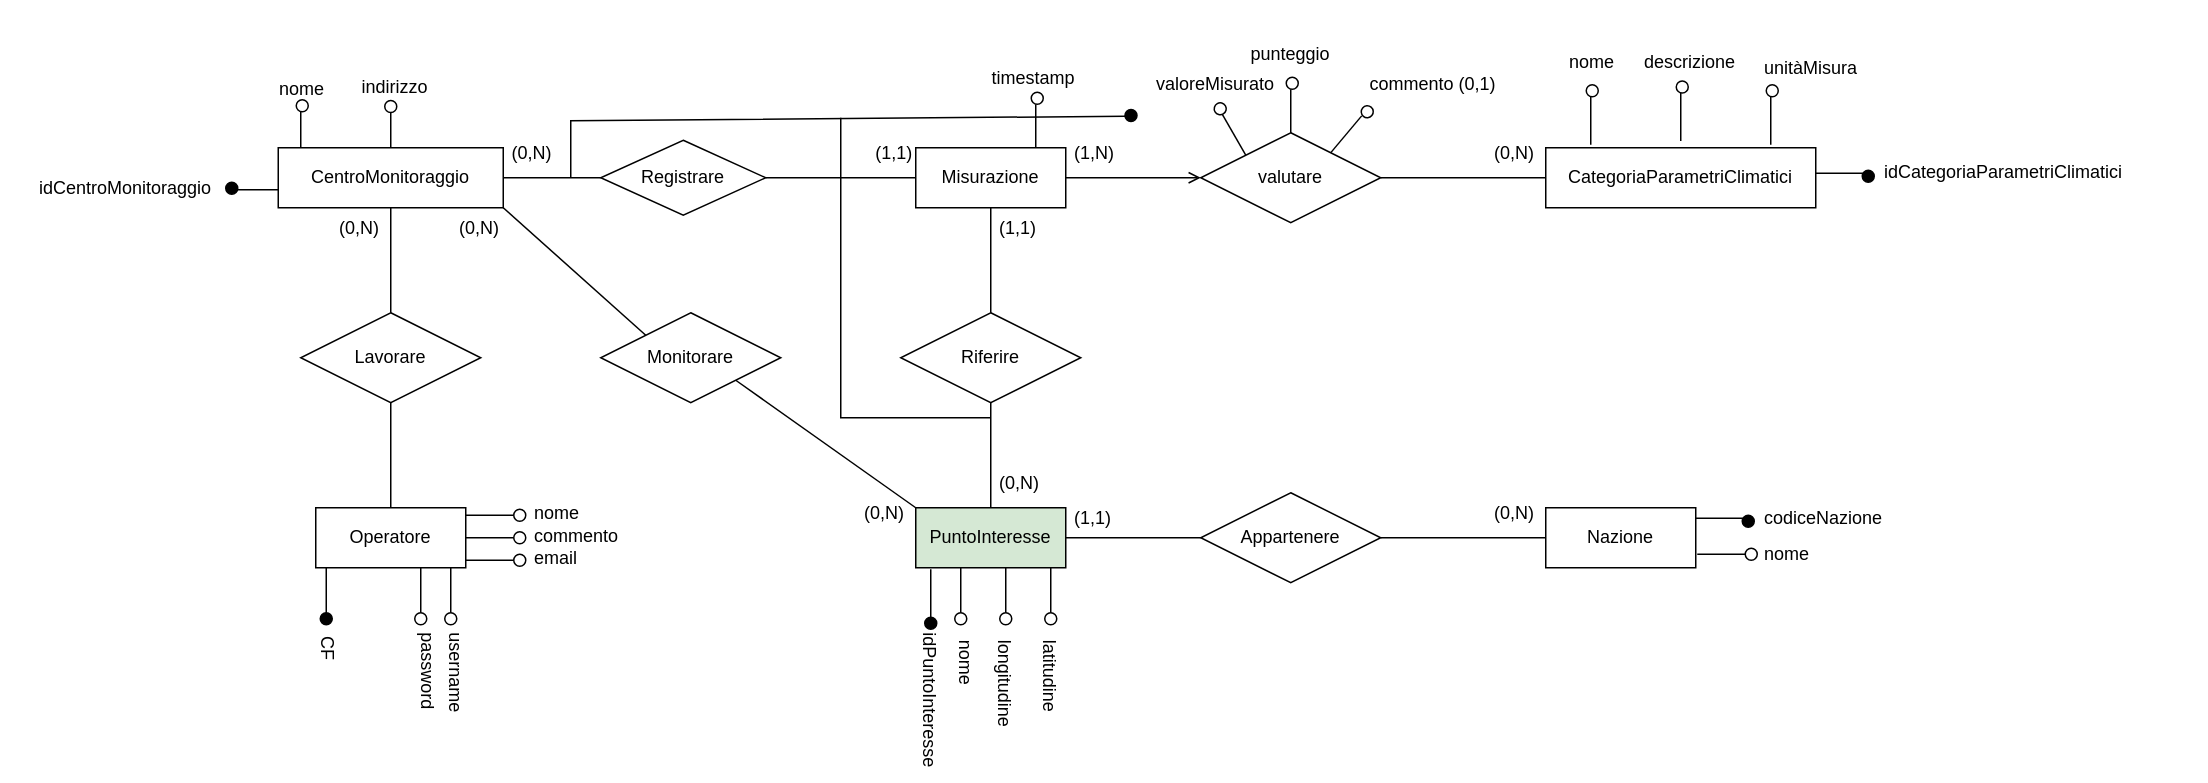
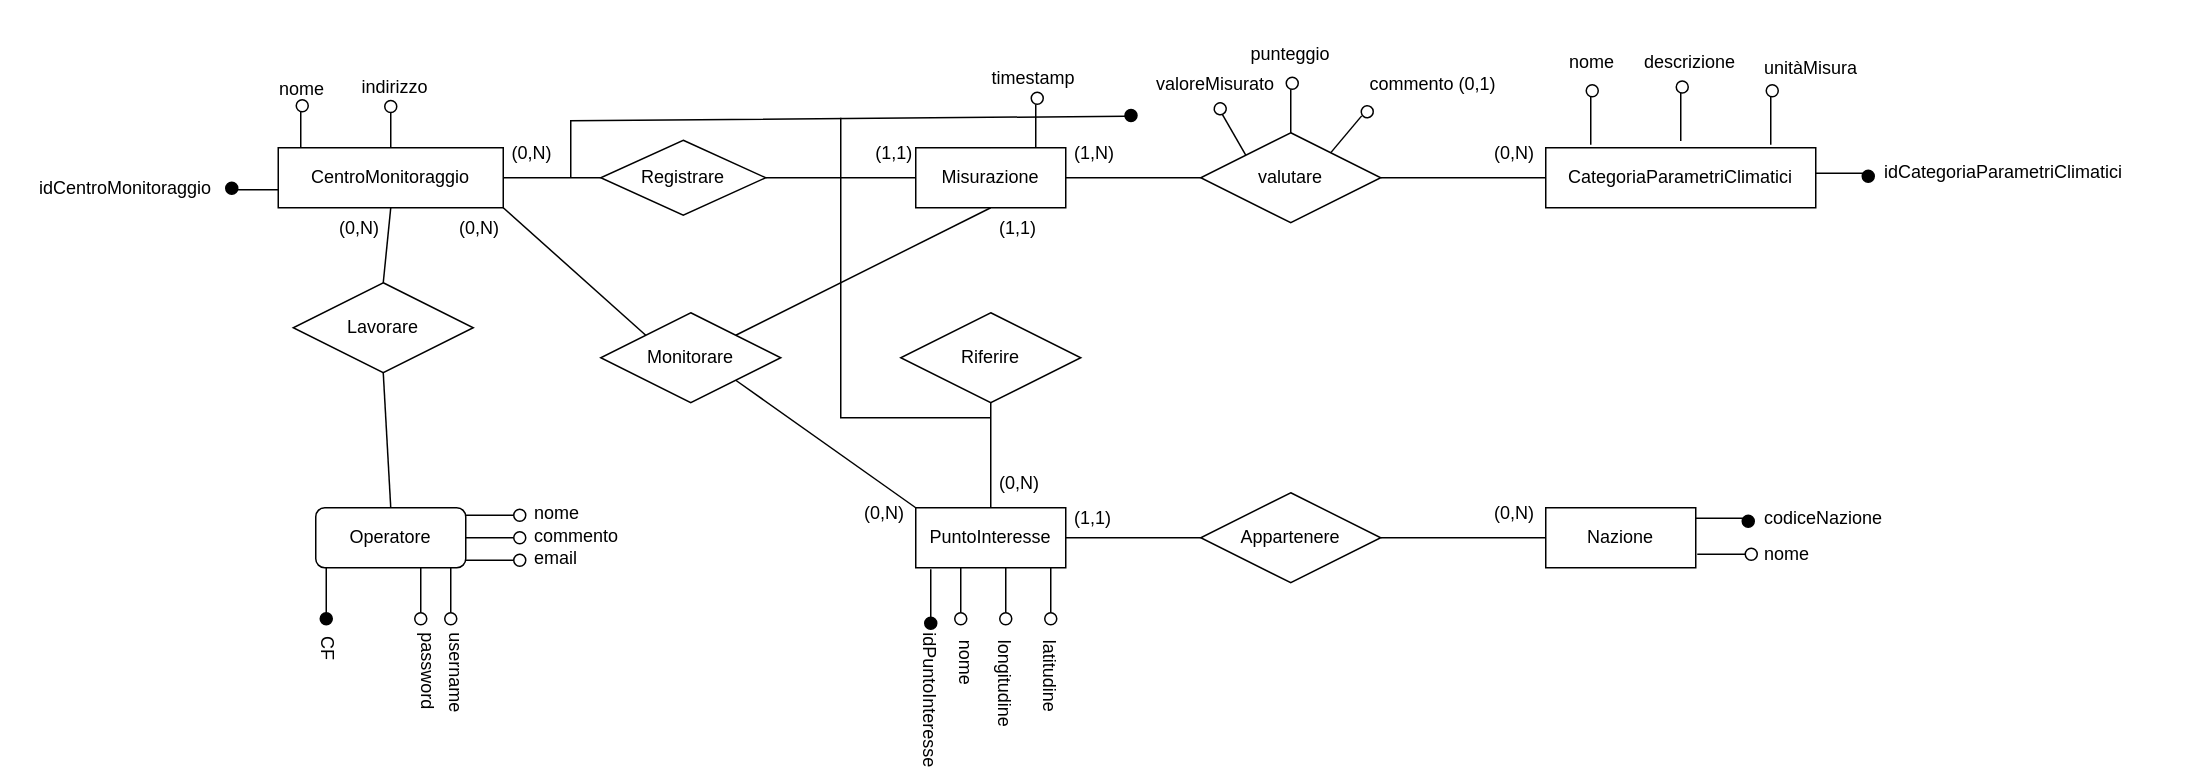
(1193, 178) -> (1194, 178)
(991, 260) -> (864, 271)
(391, 358) -> (383, 328)
(391, 538) -> (391, 538)
(991, 538) -> (991, 538)
